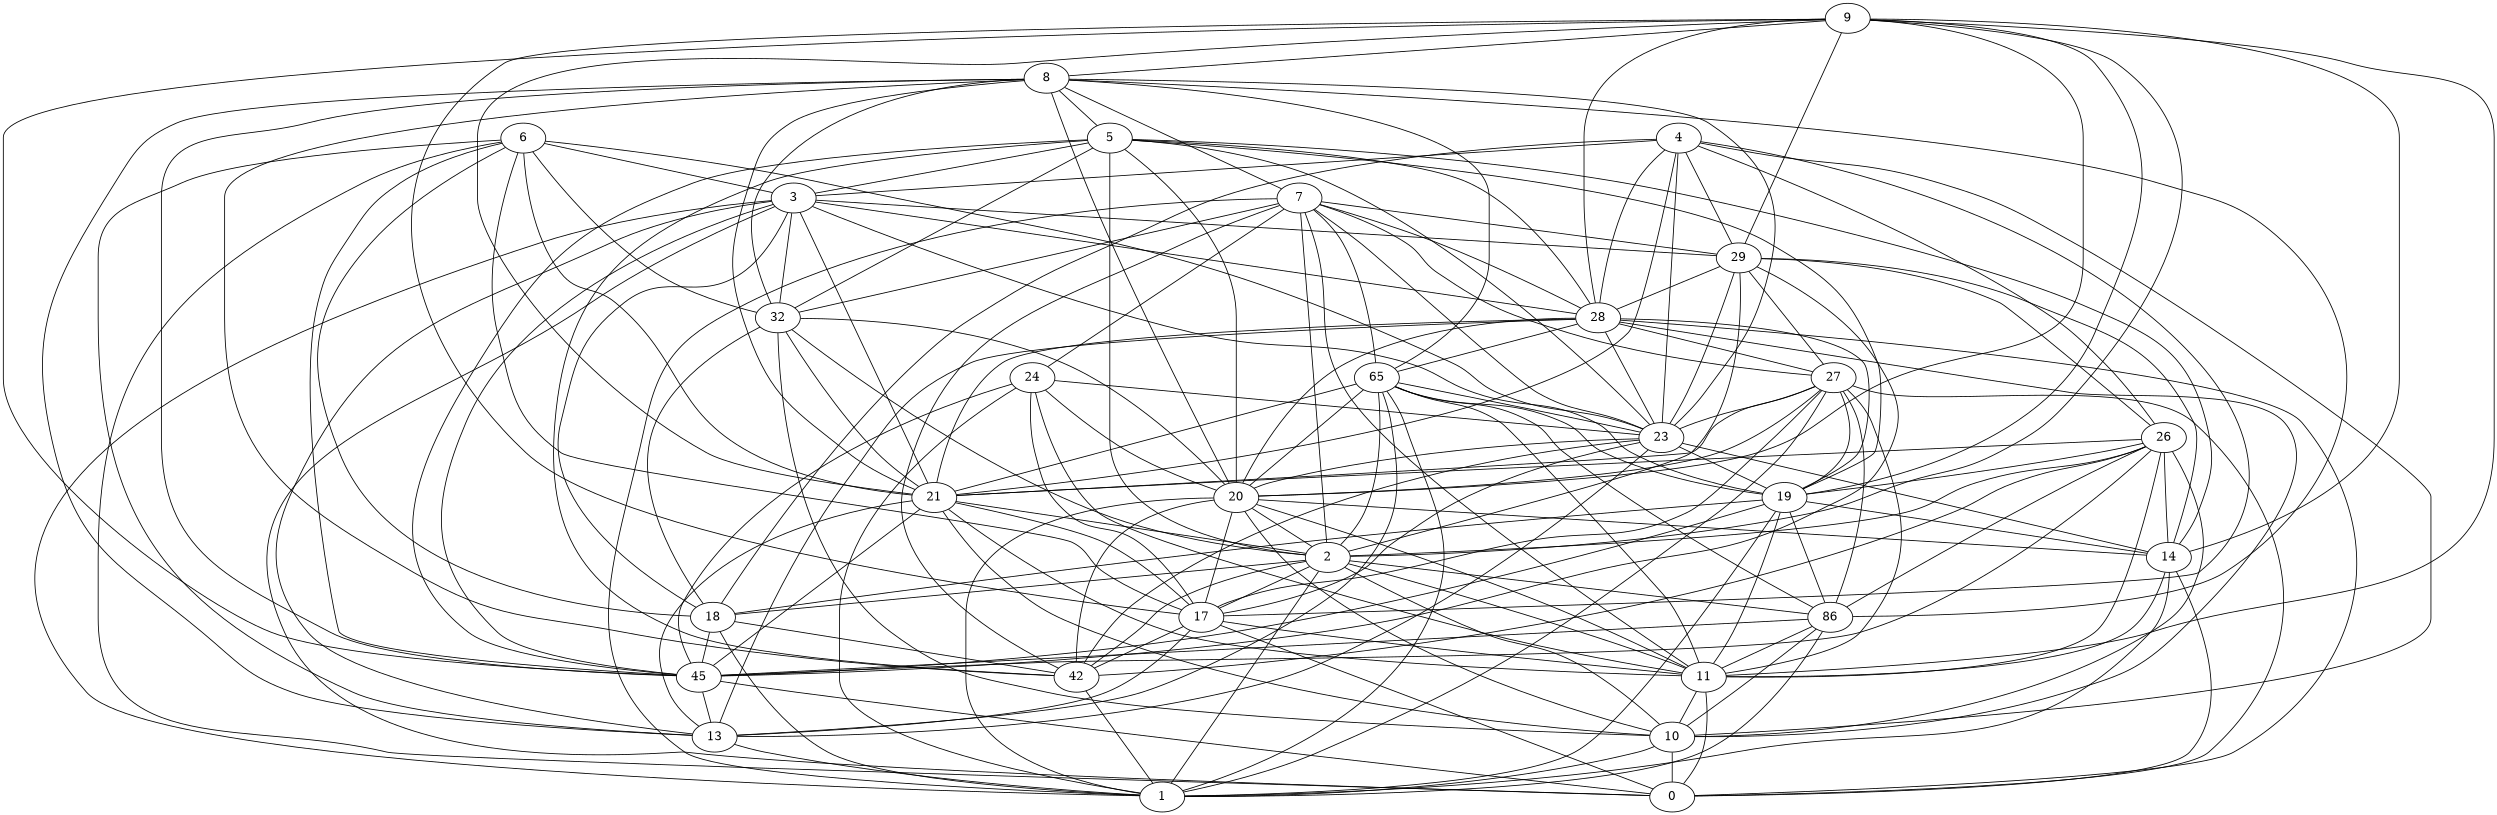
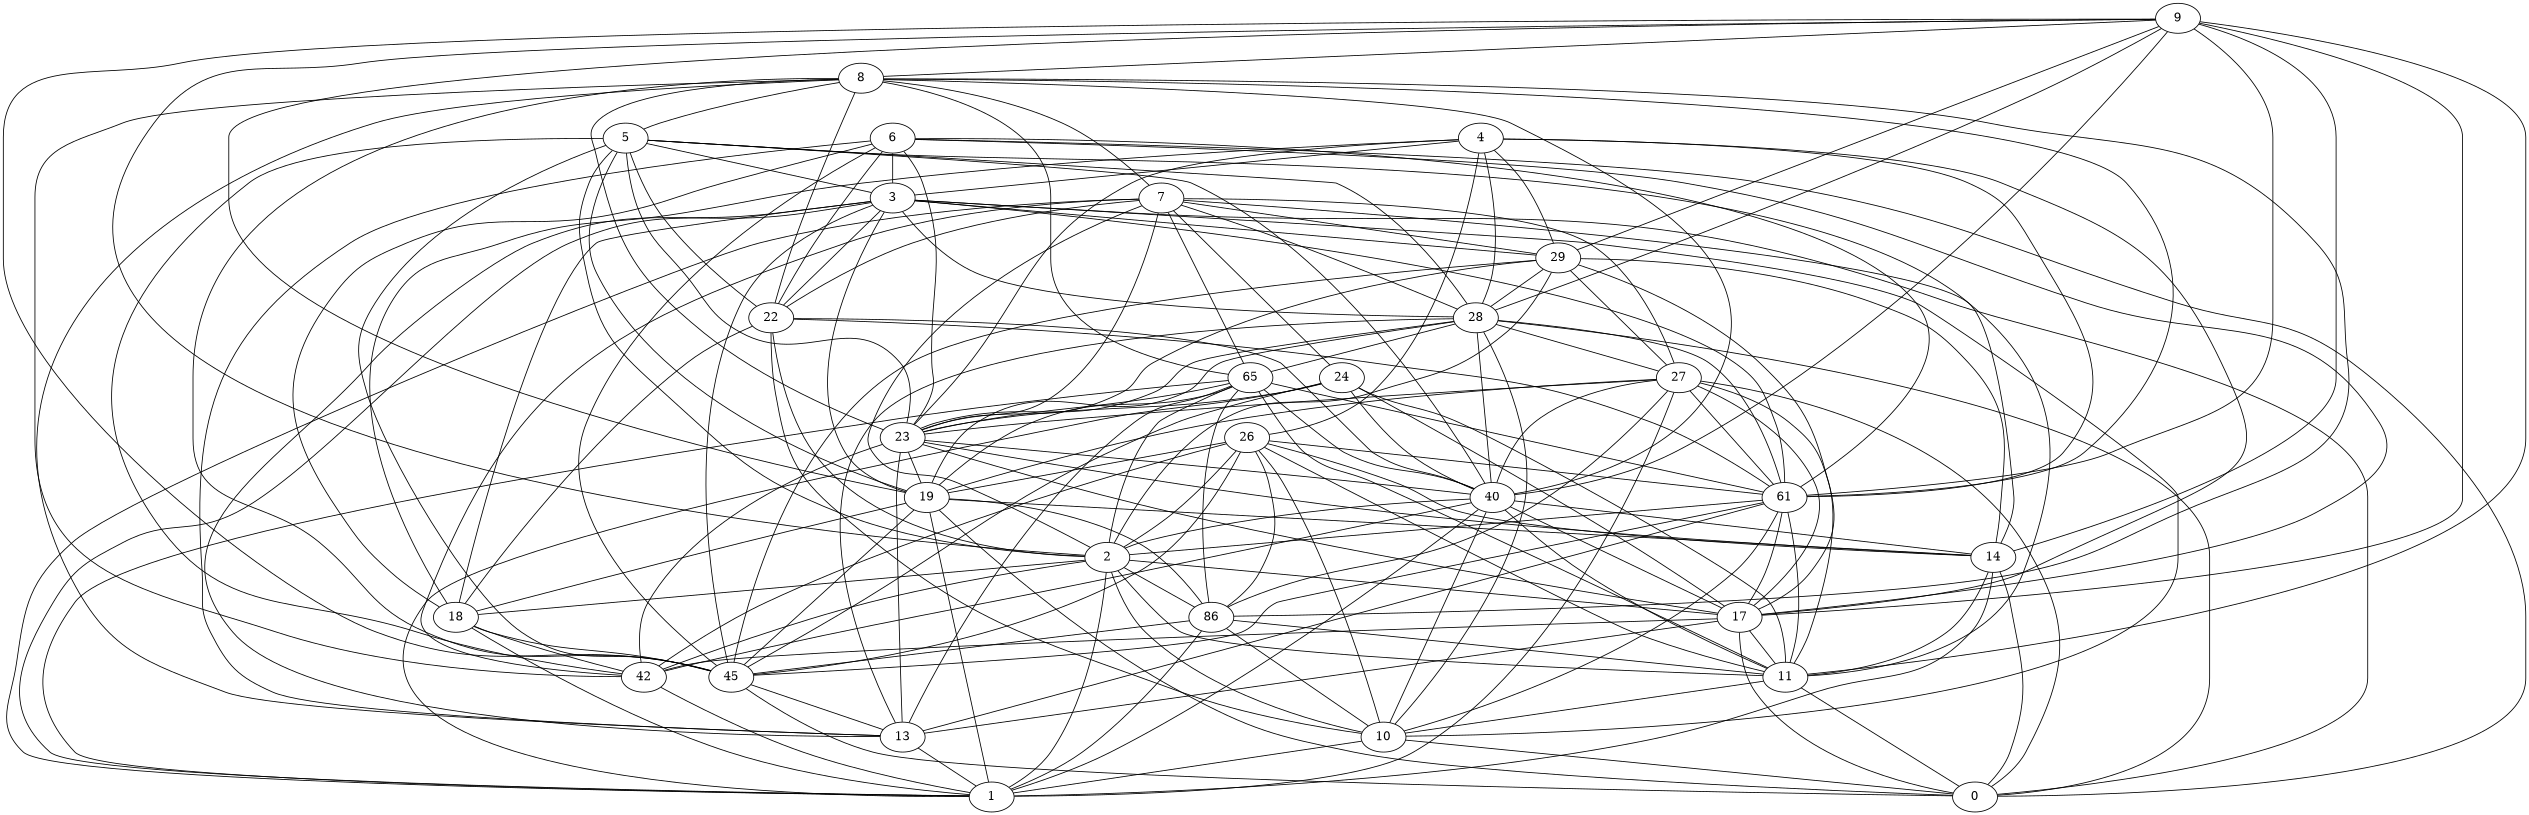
(1977, 294) -> (1799, 407)
(778, 318) -> (771, 318)
(934, 498) -> (1785, 498)
(1236, 498) -> (1493, 498)
(2431, 520) -> (2001, 359)
(1752, 590) -> (1410, 761)
